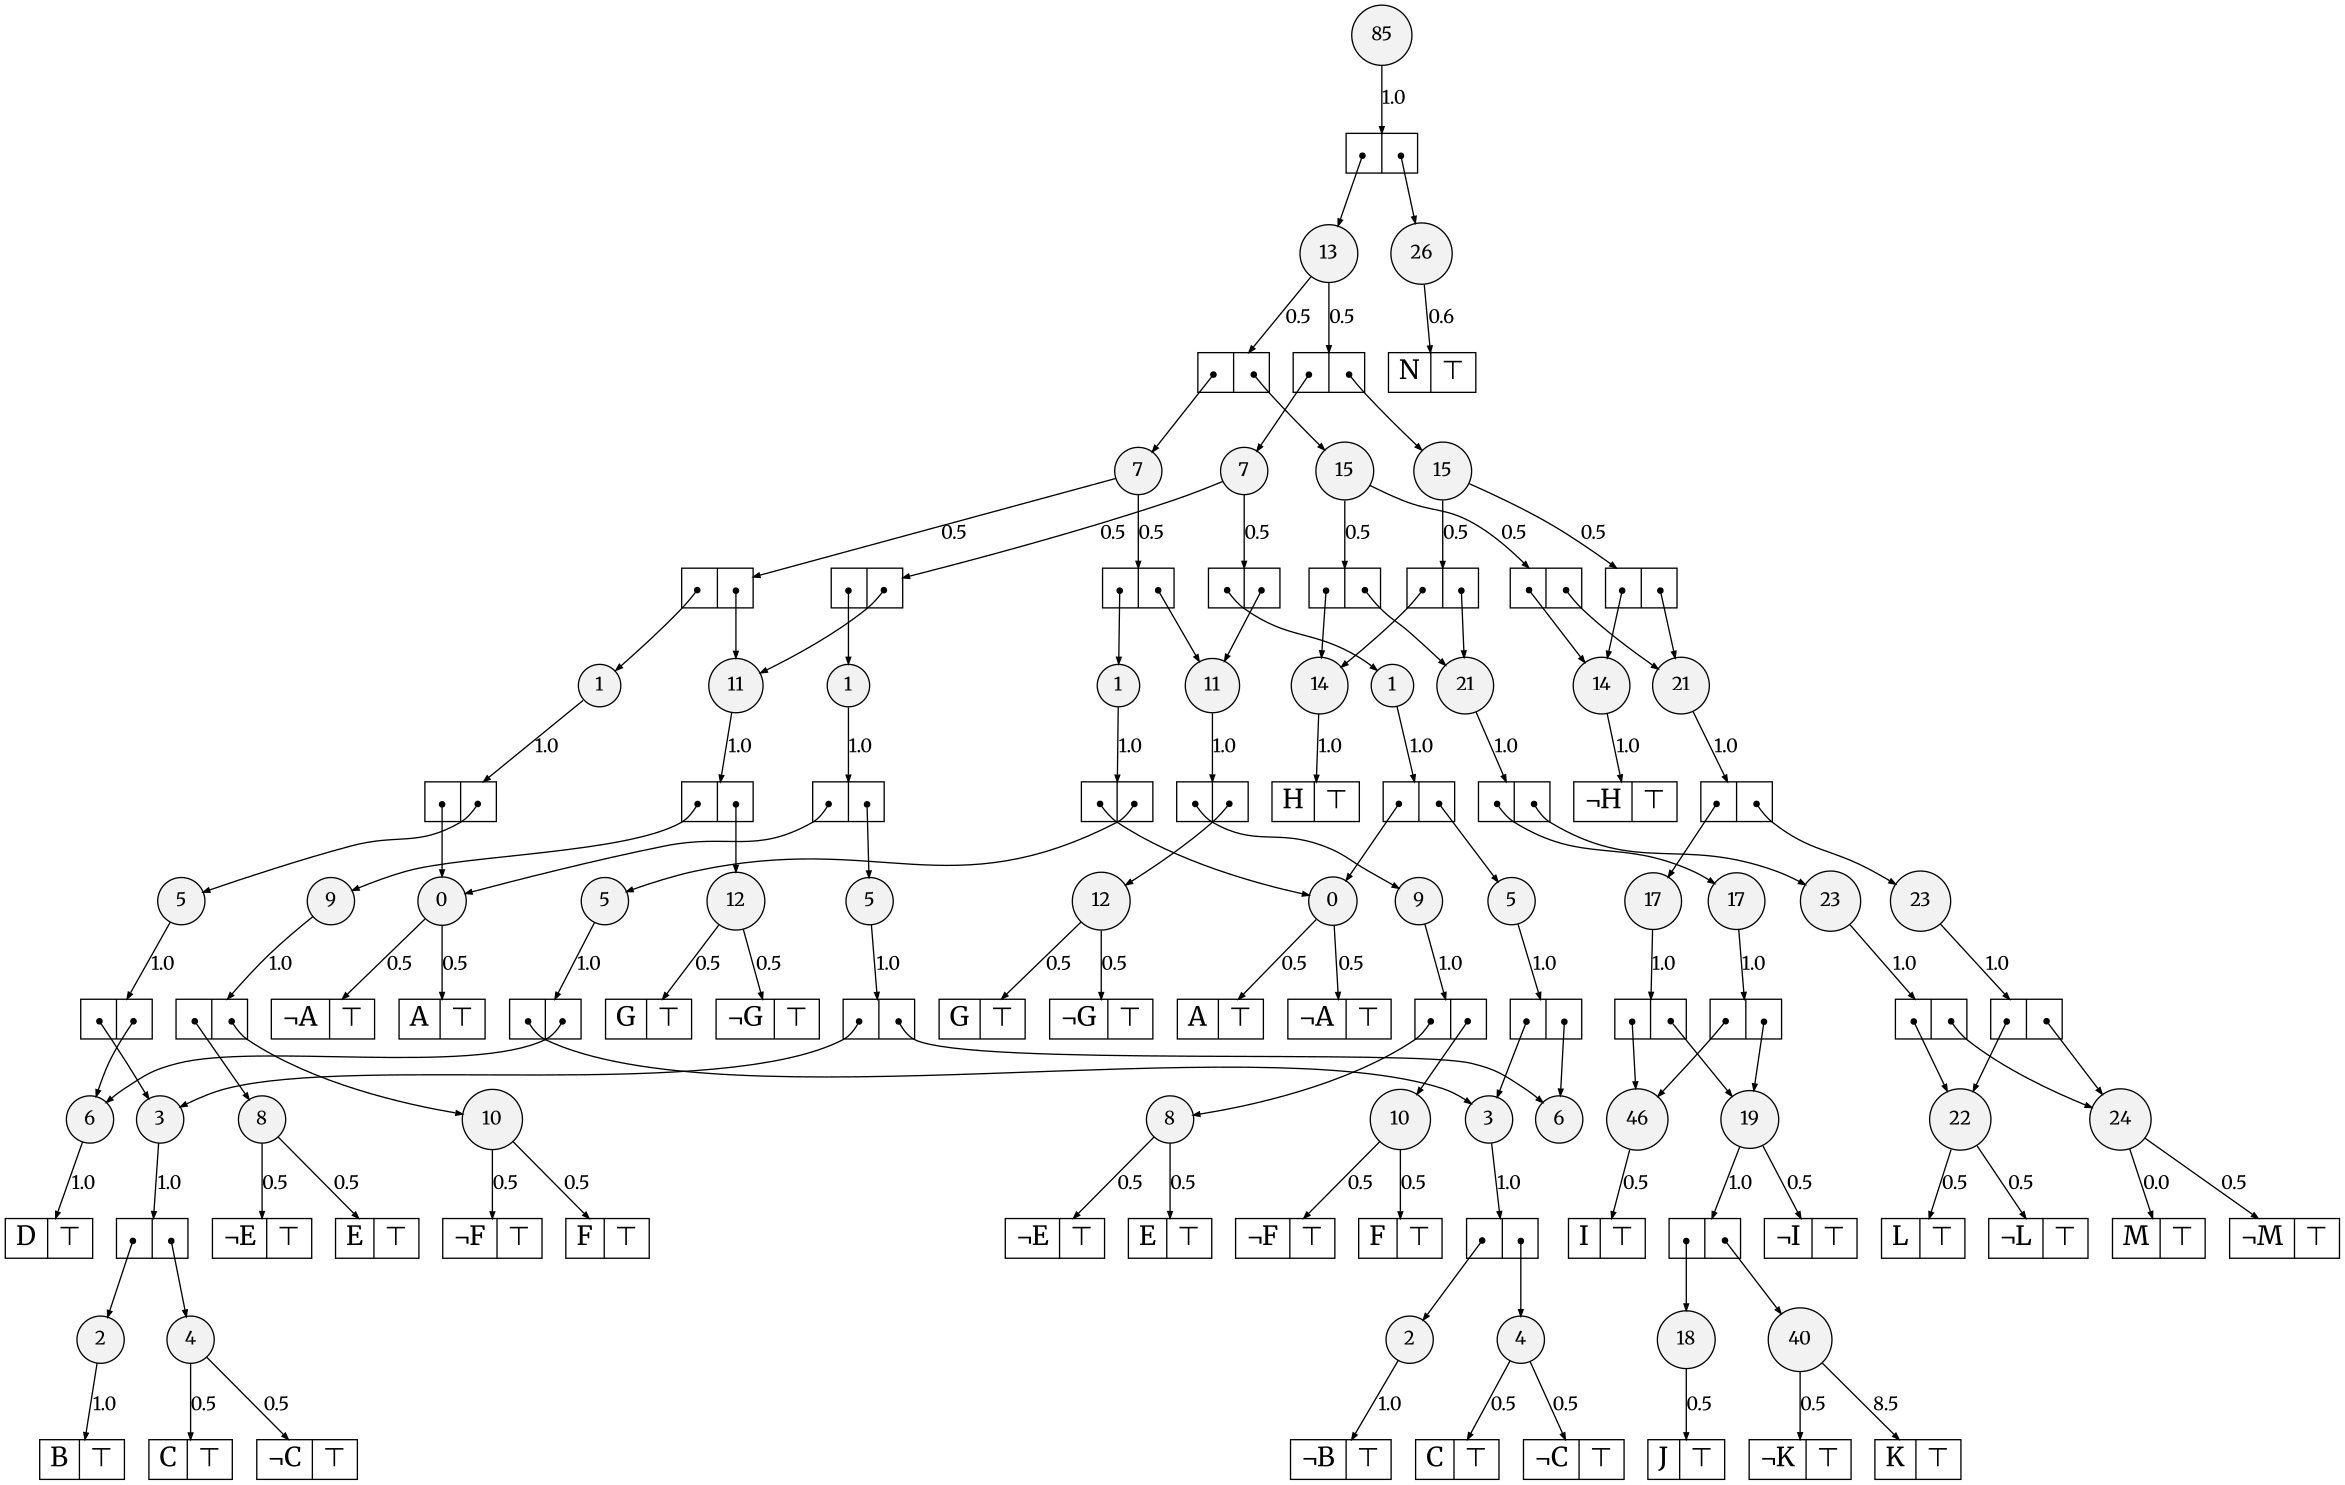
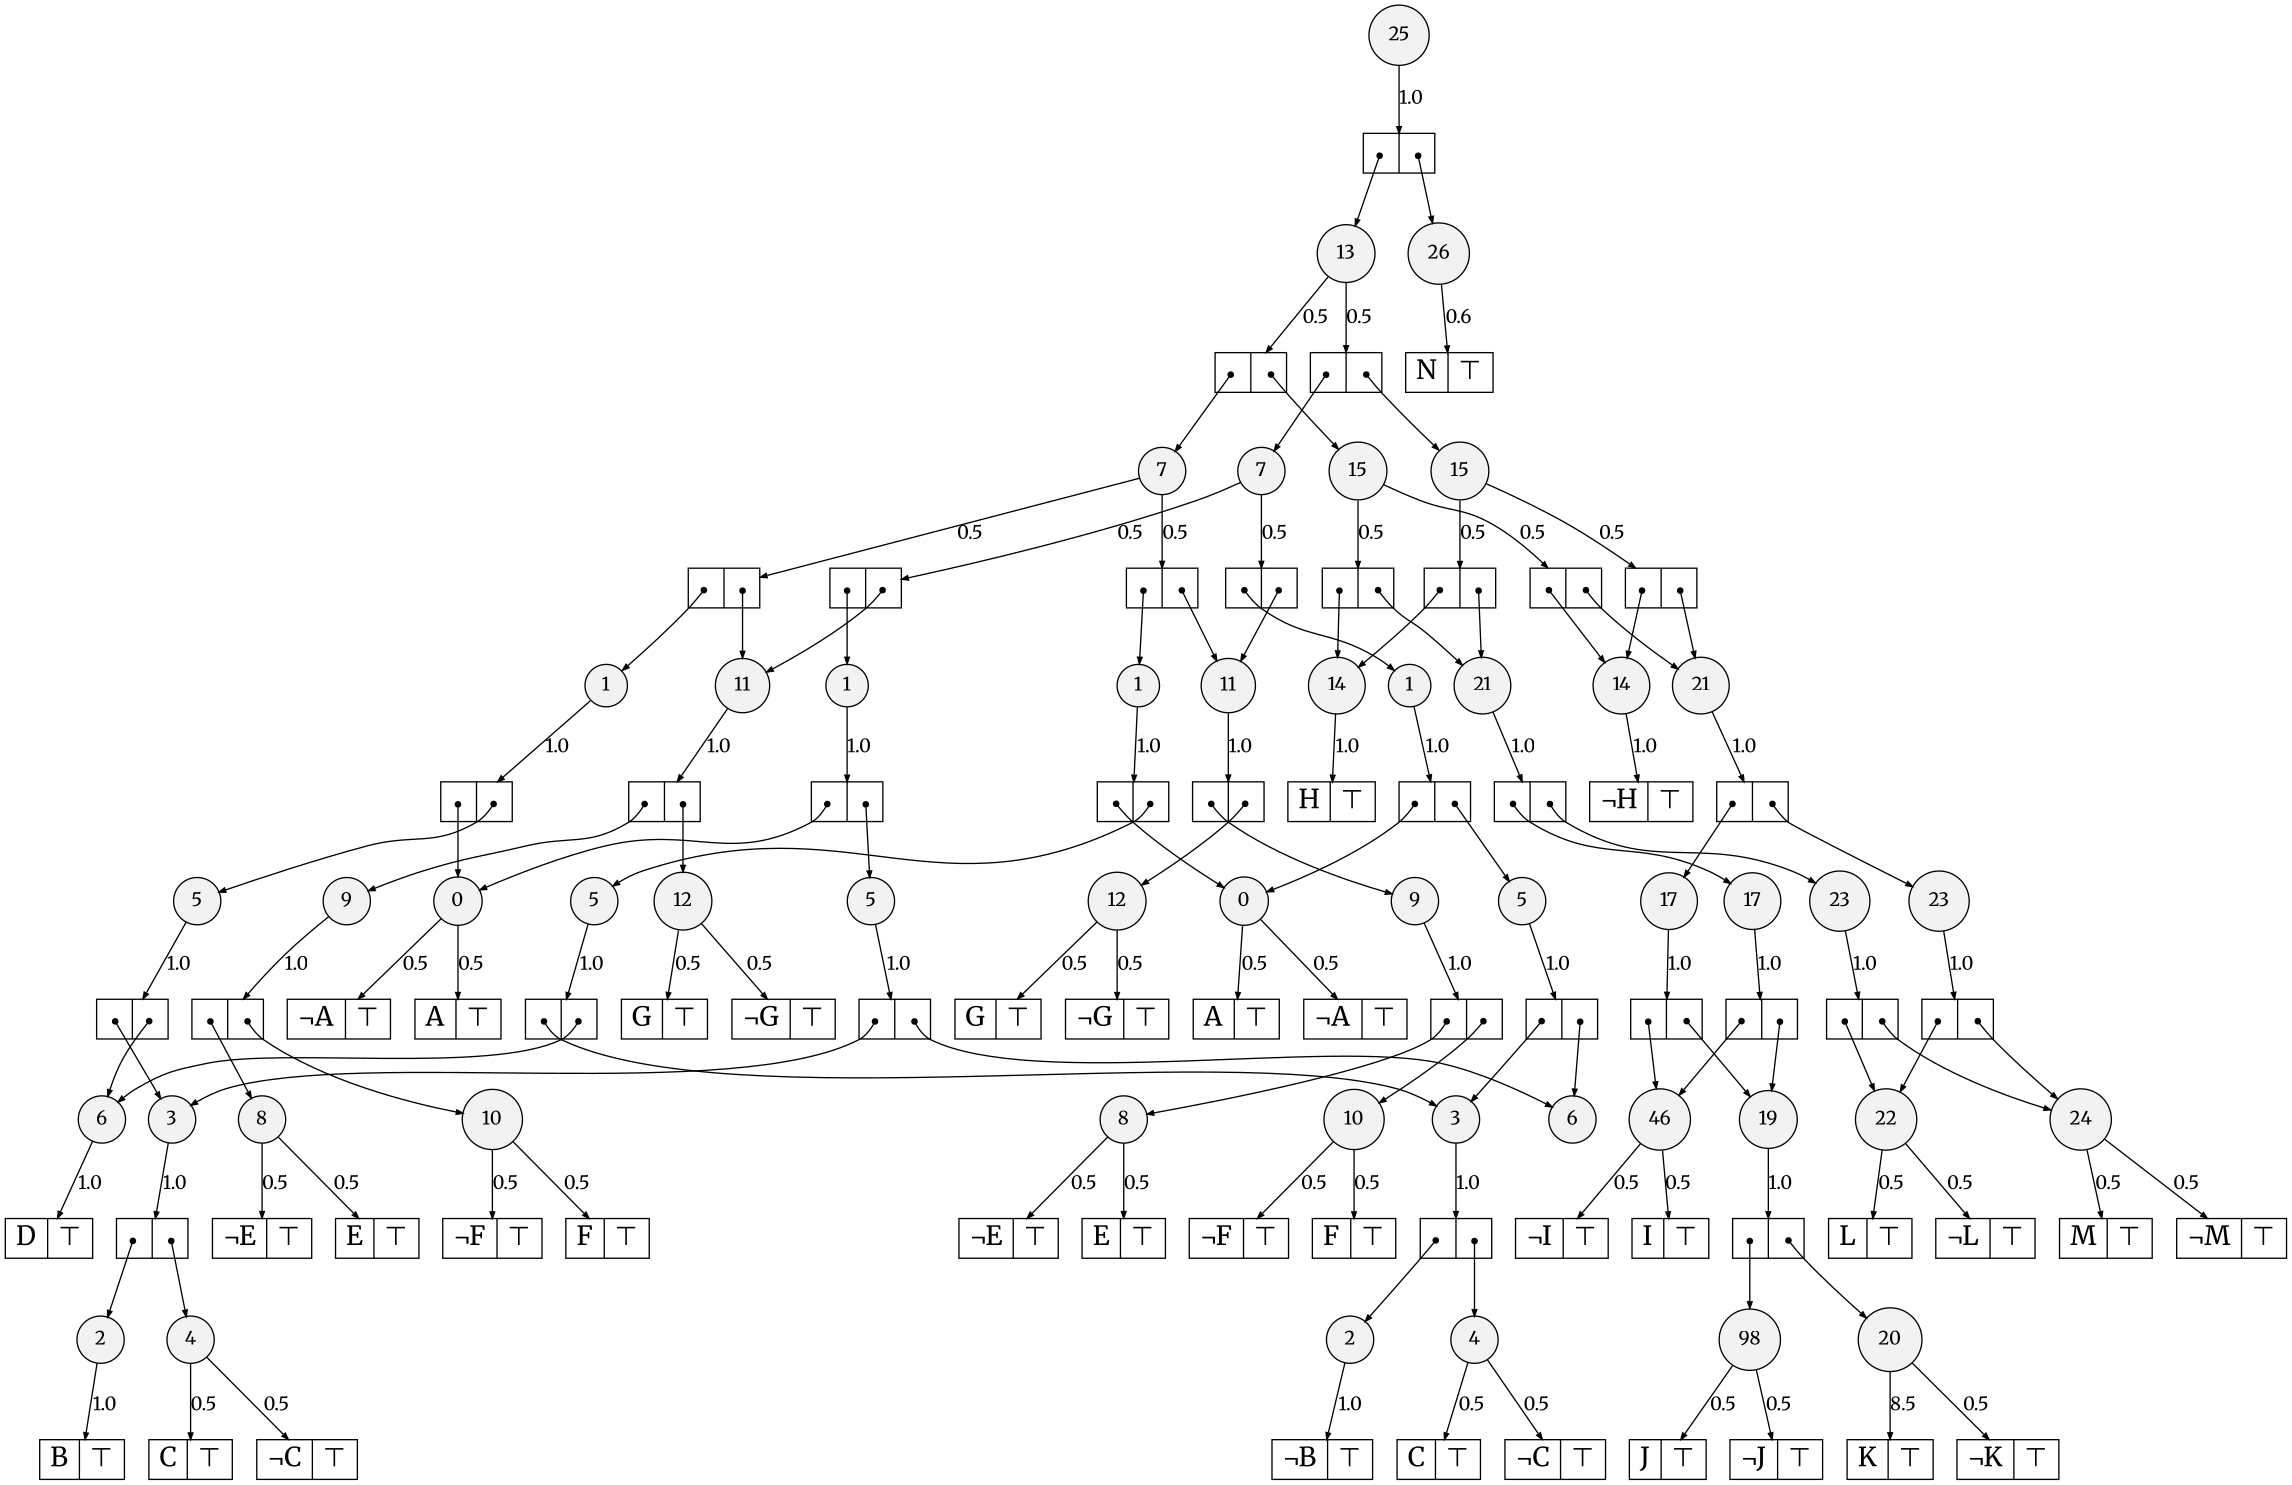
(1382, 35) -> (1399, 35)
(1780, 1179) -> (1611, 1178)
(2157, 1184) -> (2109, 1184)
(1686, 1340) -> (1750, 1340)
(1800, 1340) -> (1890, 1340)
none -> (1776, 1460)
